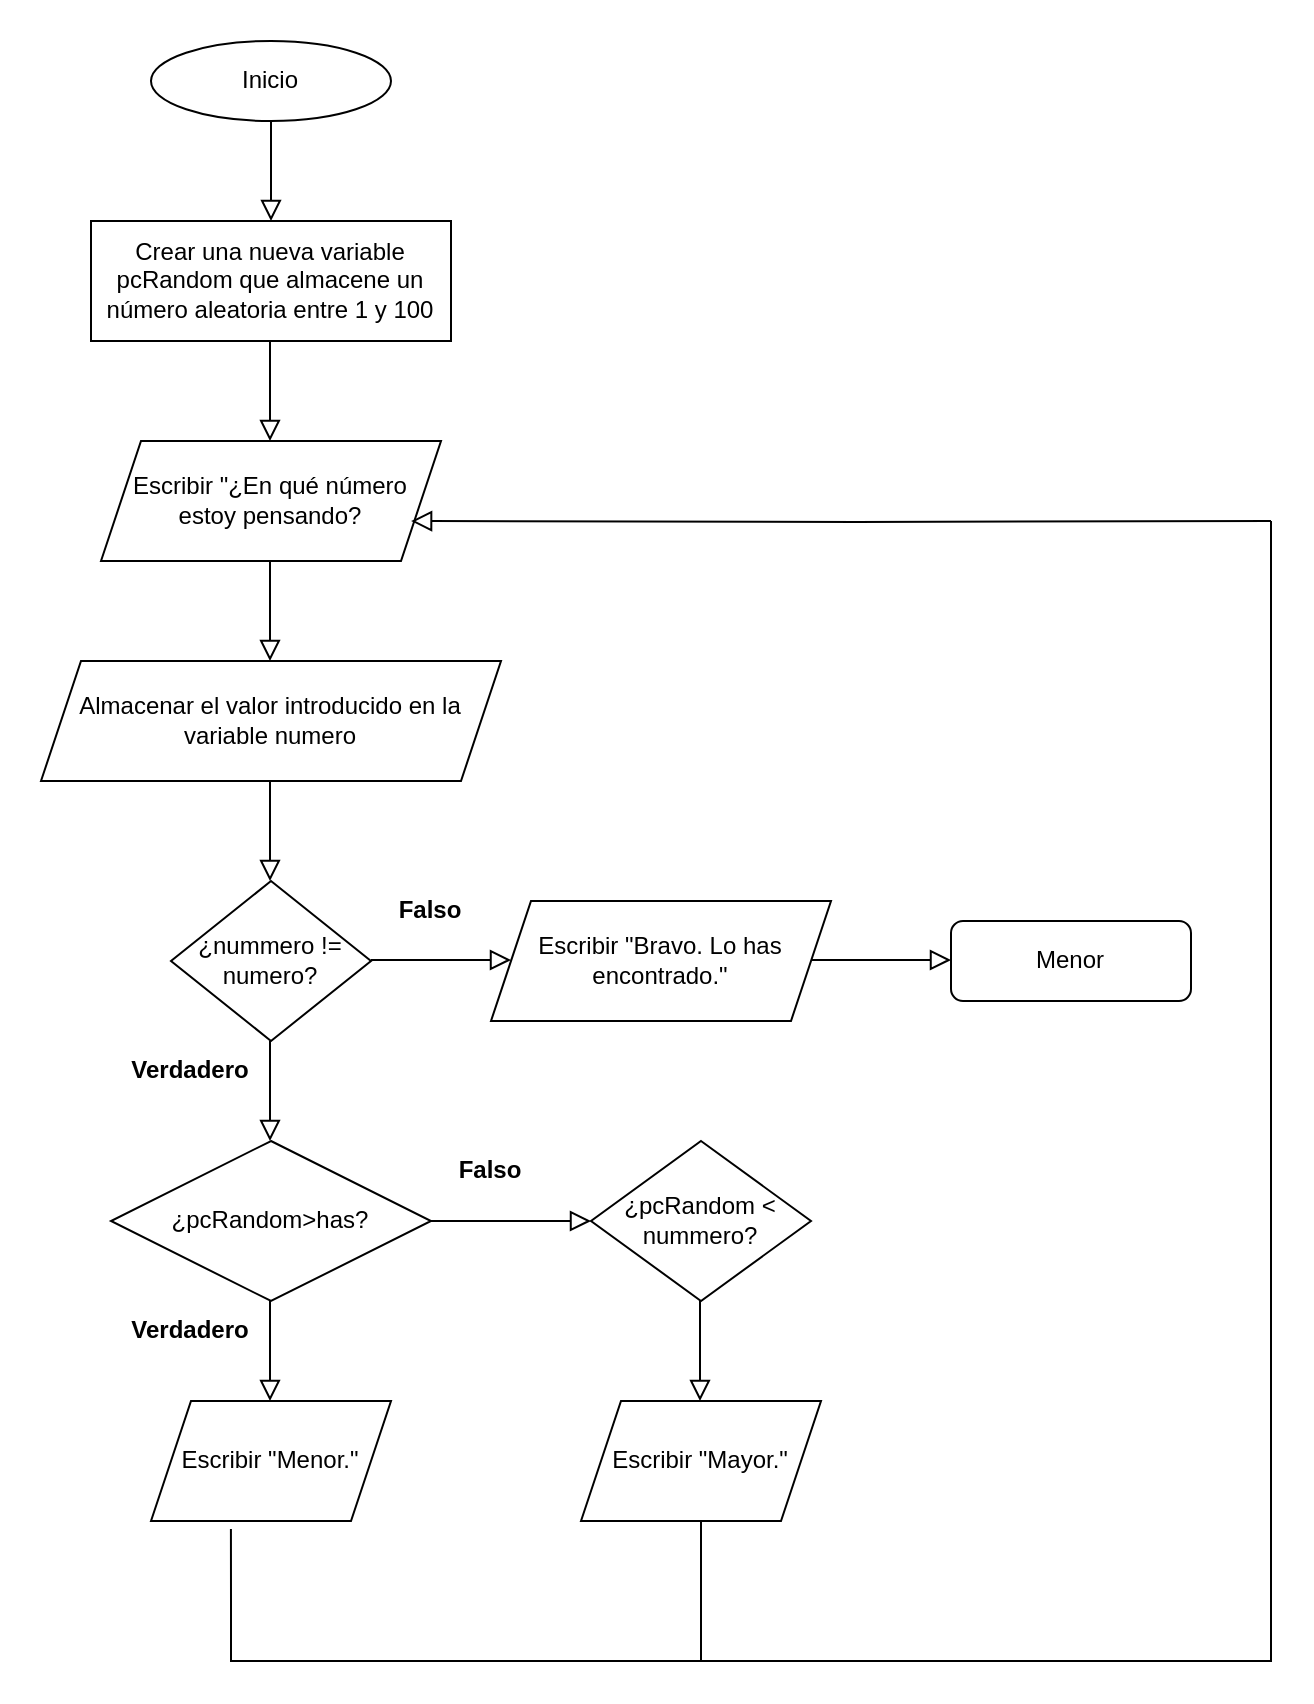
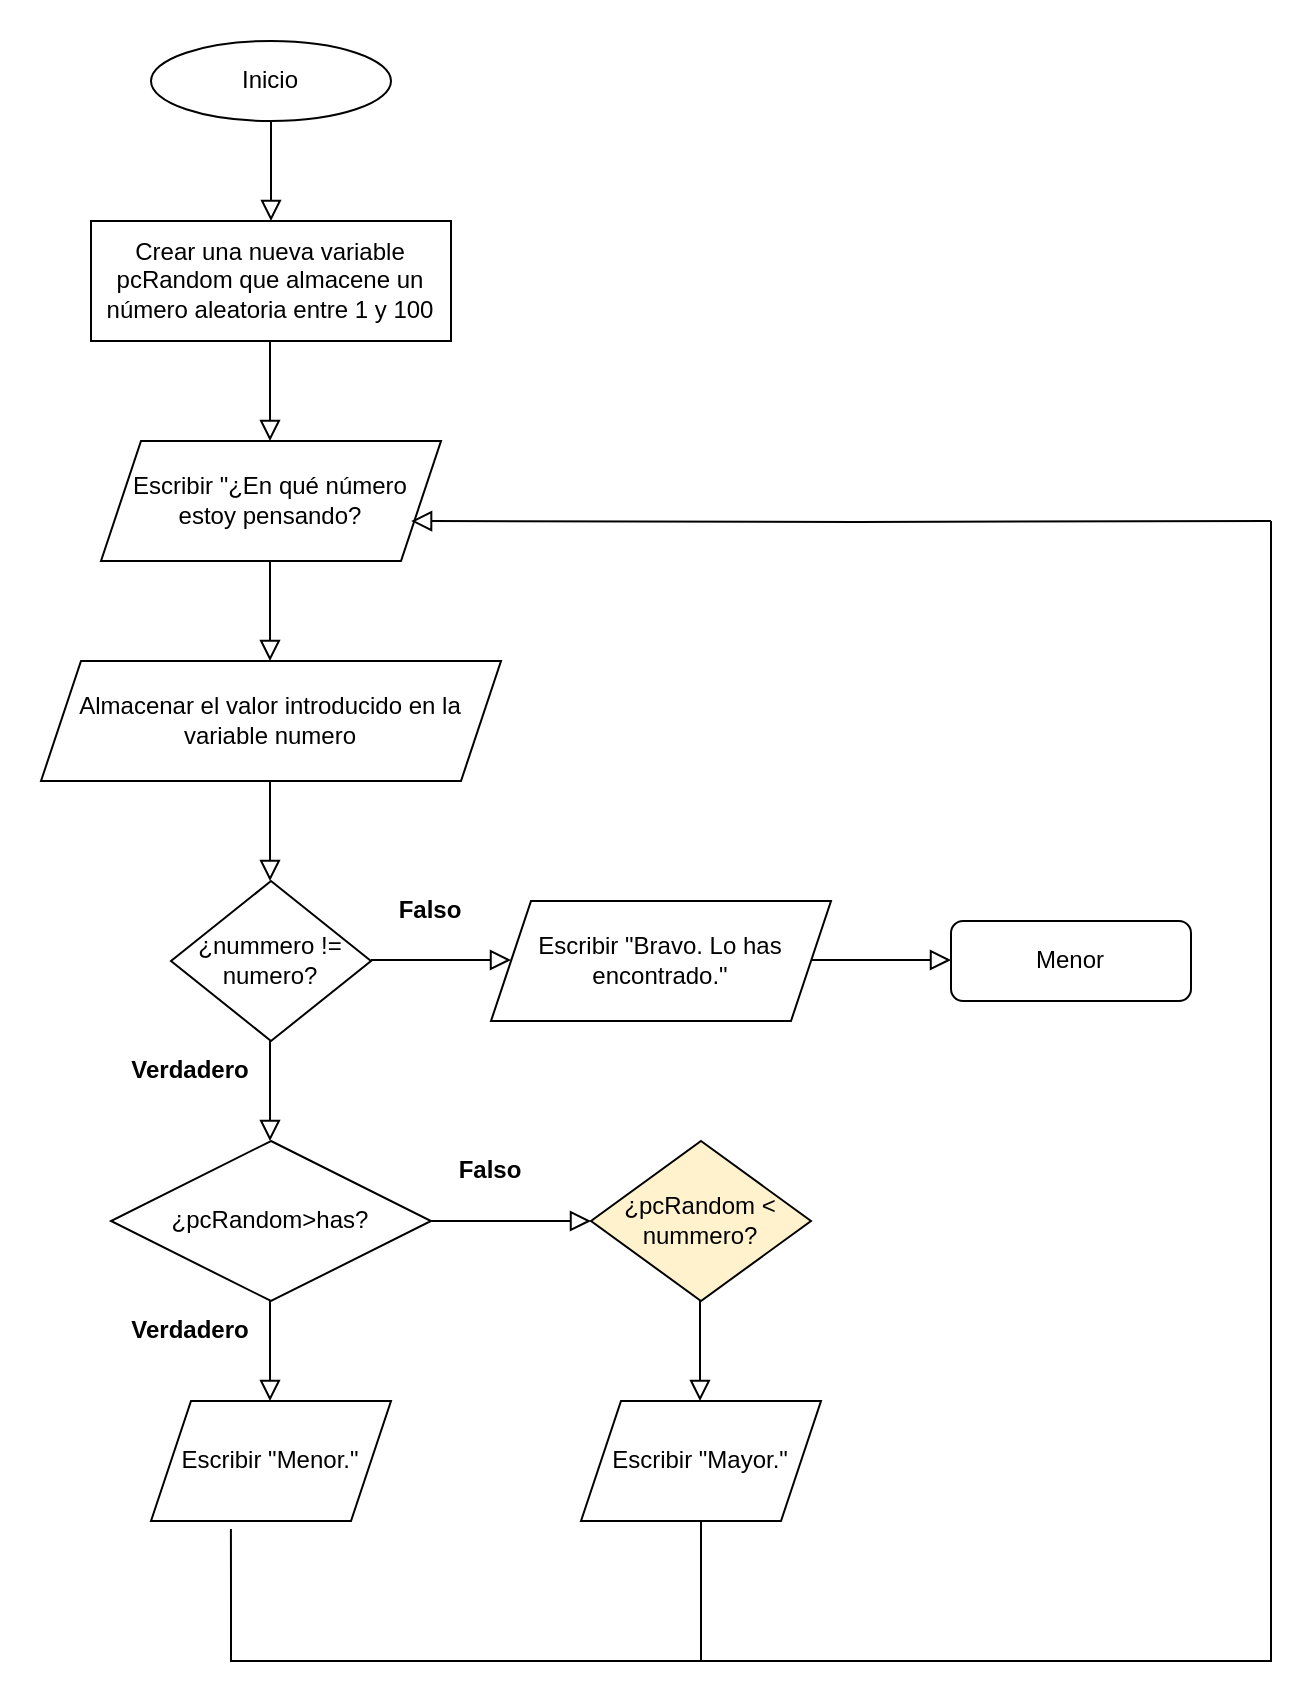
(701, 1221) -> (701, 1221)
